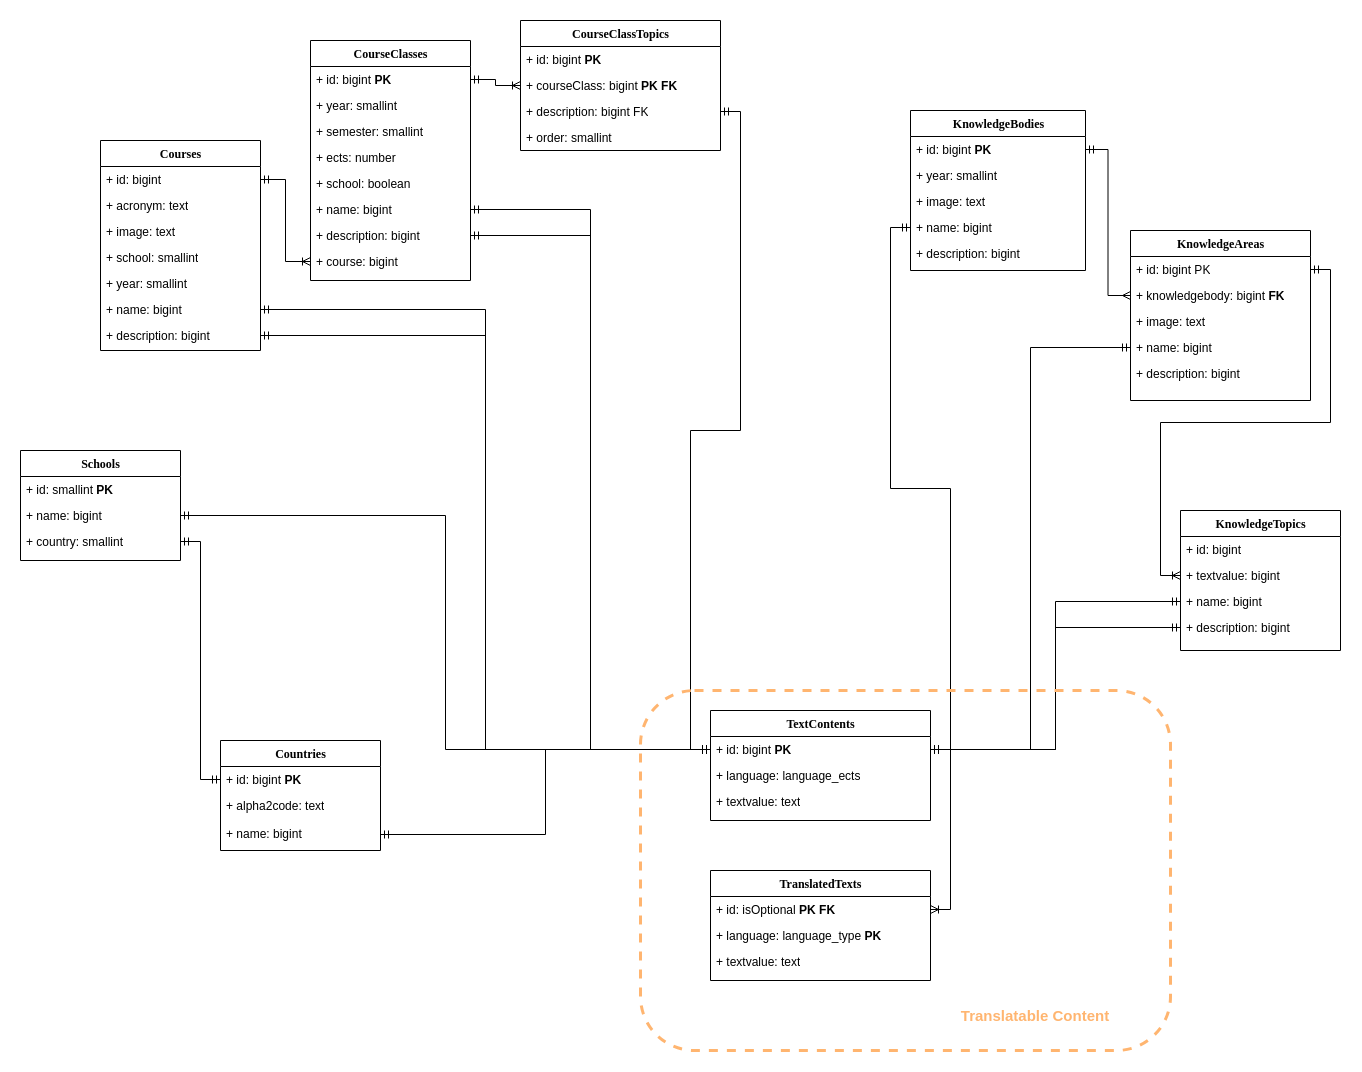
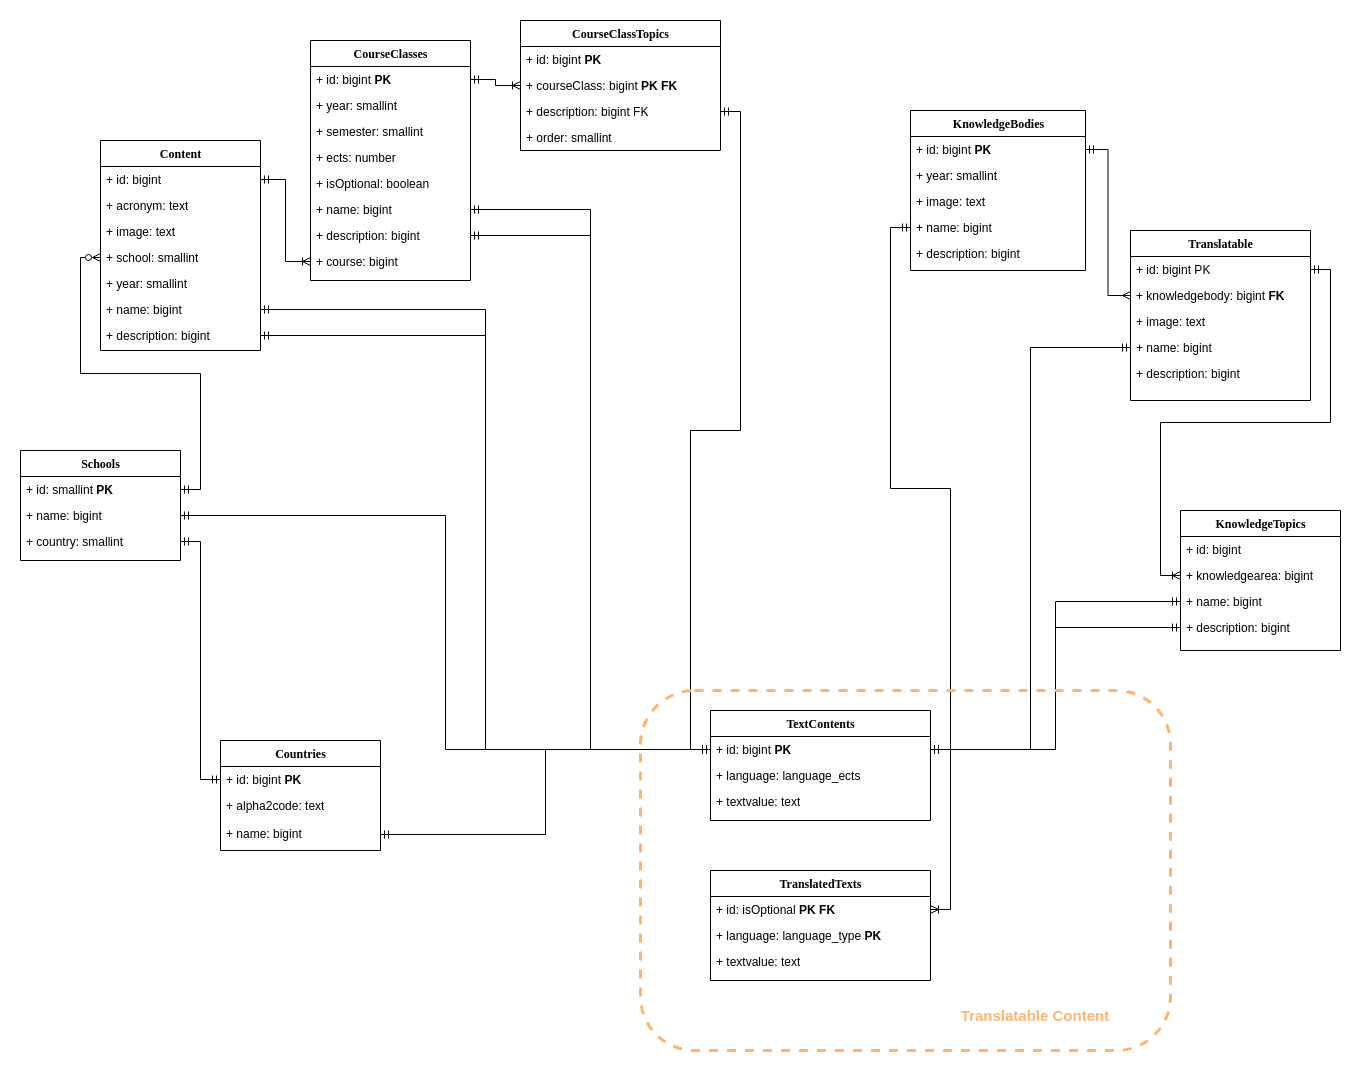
(181, 155) -> (181, 155)
(366, 185) -> (376, 185)
(1221, 245) -> (1221, 245)
none -> (149, 374)
(1241, 577) -> (1254, 577)
